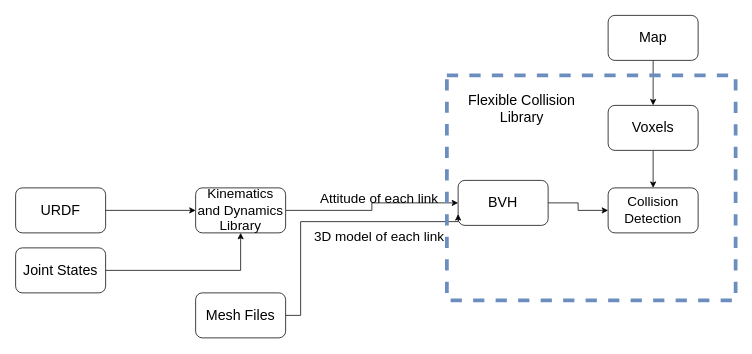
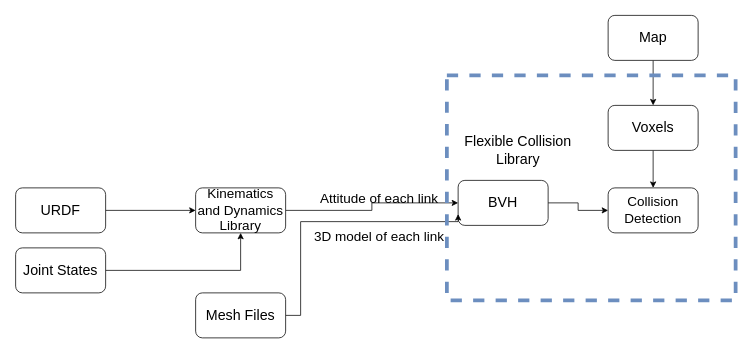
(522, 109) -> (518, 150)
